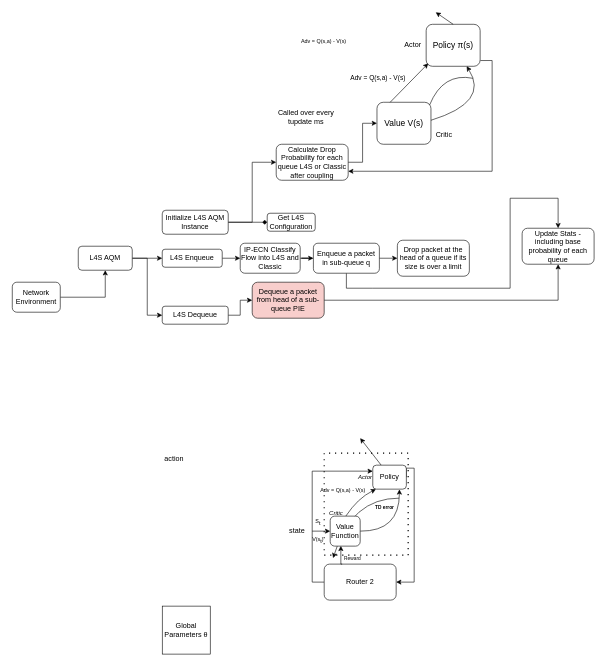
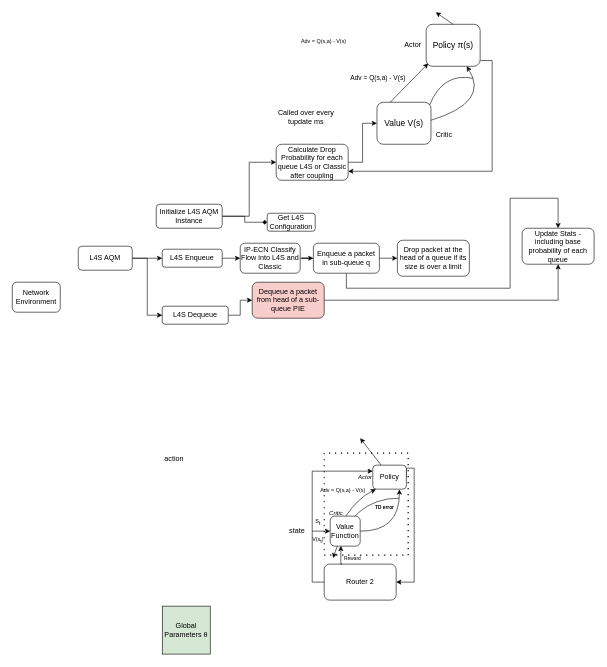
(195, 222) -> (189, 216)
(105, 275) -> none
(186, 630) -> (186, 630)
